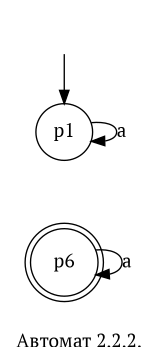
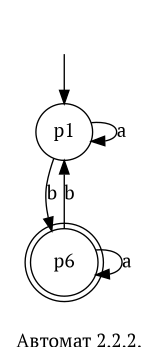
none -> (46, 188)
none -> (64, 202)
